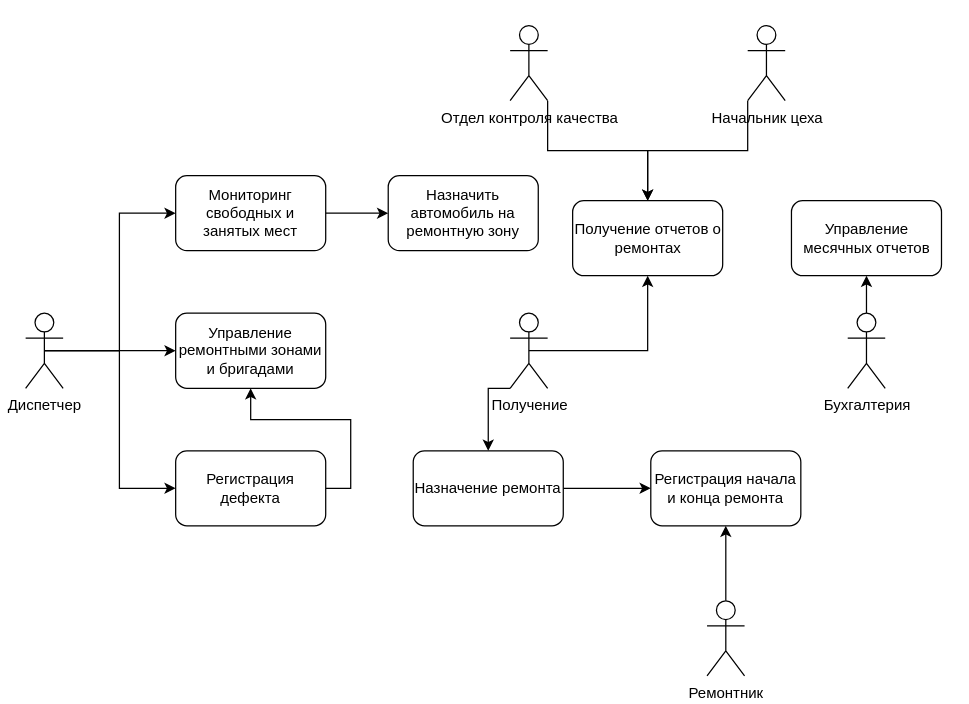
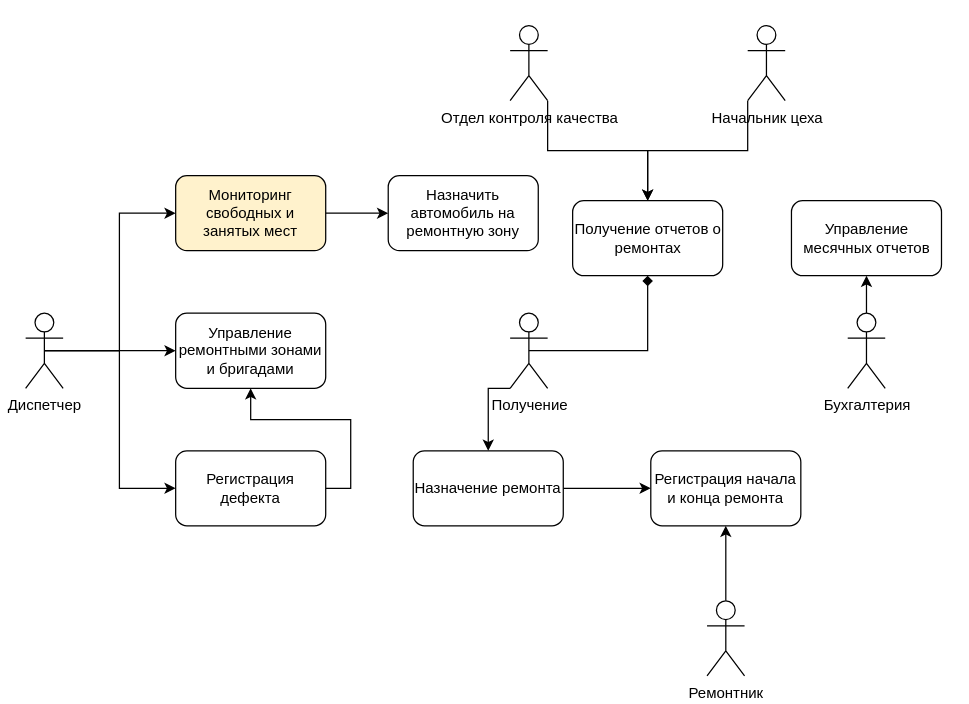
(251, 213) -> (251, 213)
(648, 286) -> (648, 286)
